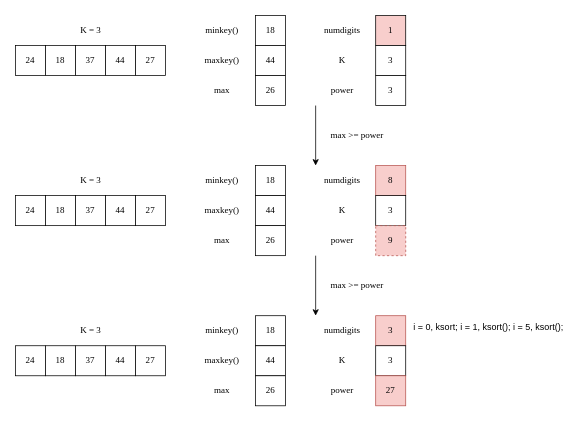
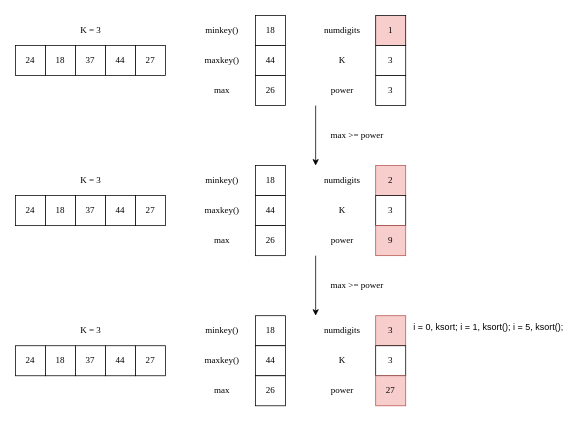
(390, 180) -> (390, 180)
(390, 240) -> (390, 240)
